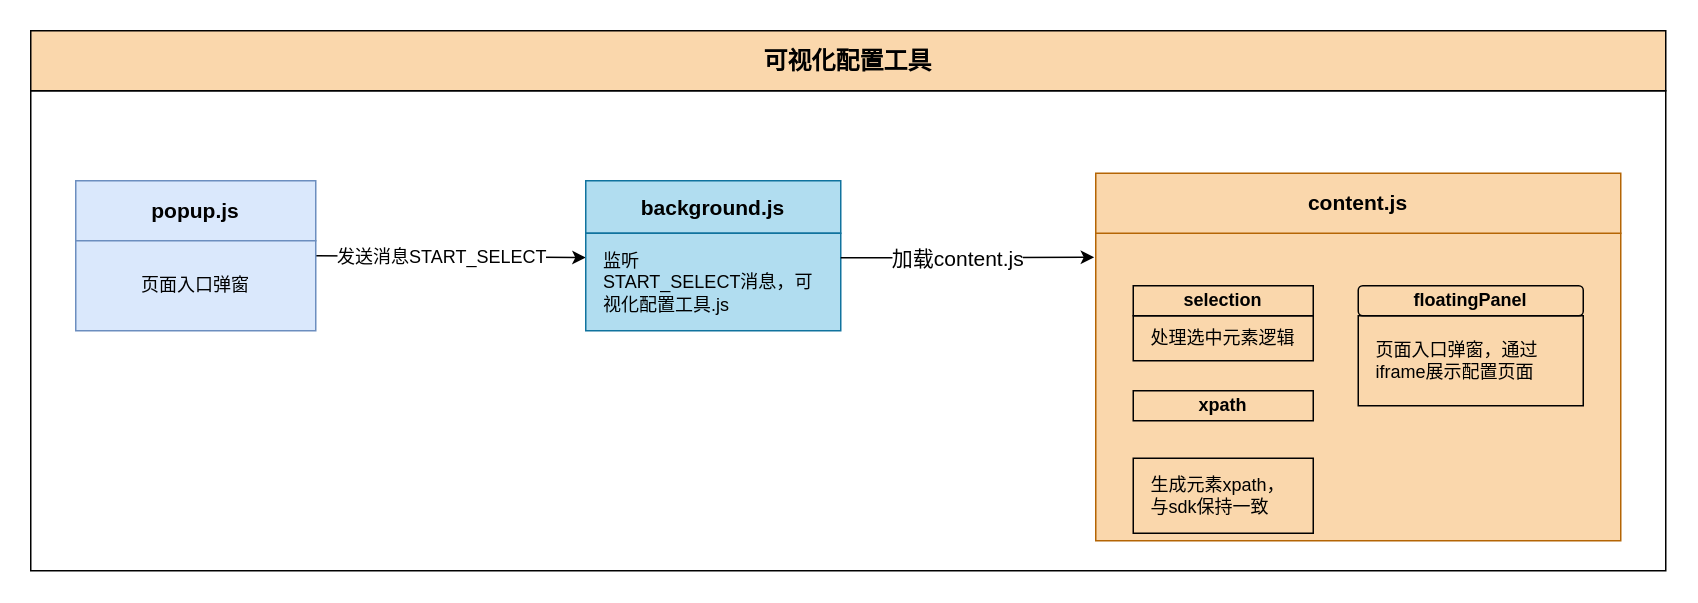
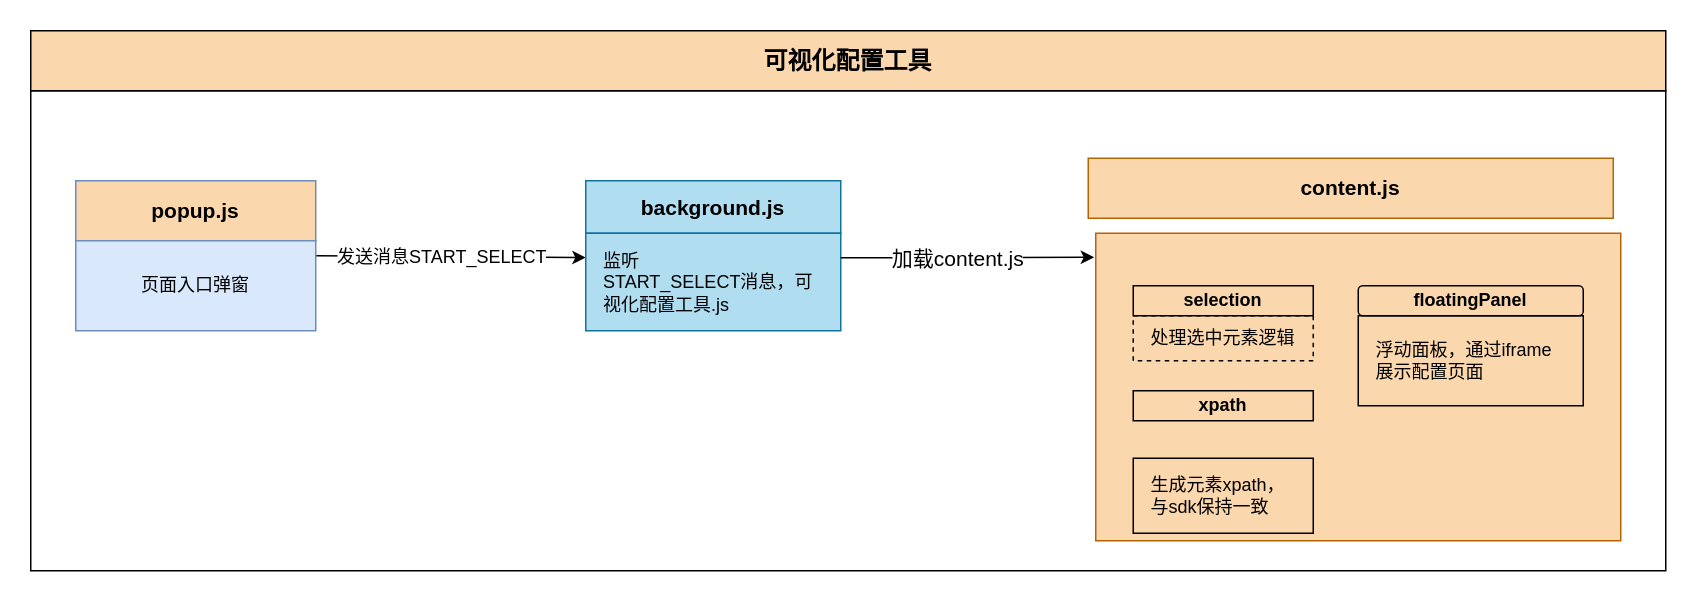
(1358, 203) -> (1351, 188)
(196, 211) -> (196, 211)
(1223, 338) -> (1223, 338)
(1472, 361) -> (1472, 361)
